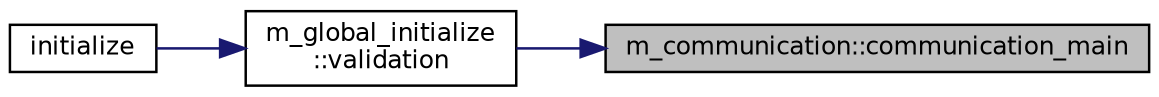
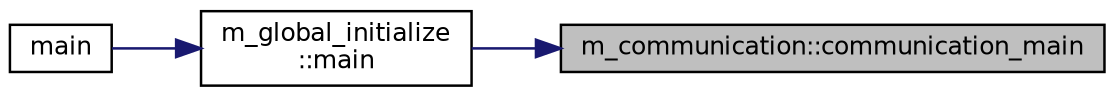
(83, 48) -> (61, 48)
(381, 48) -> (336, 48)
